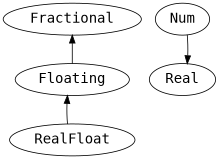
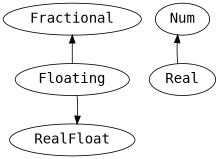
(188, 45) -> (177, 53)
(67, 114) -> (78, 106)
